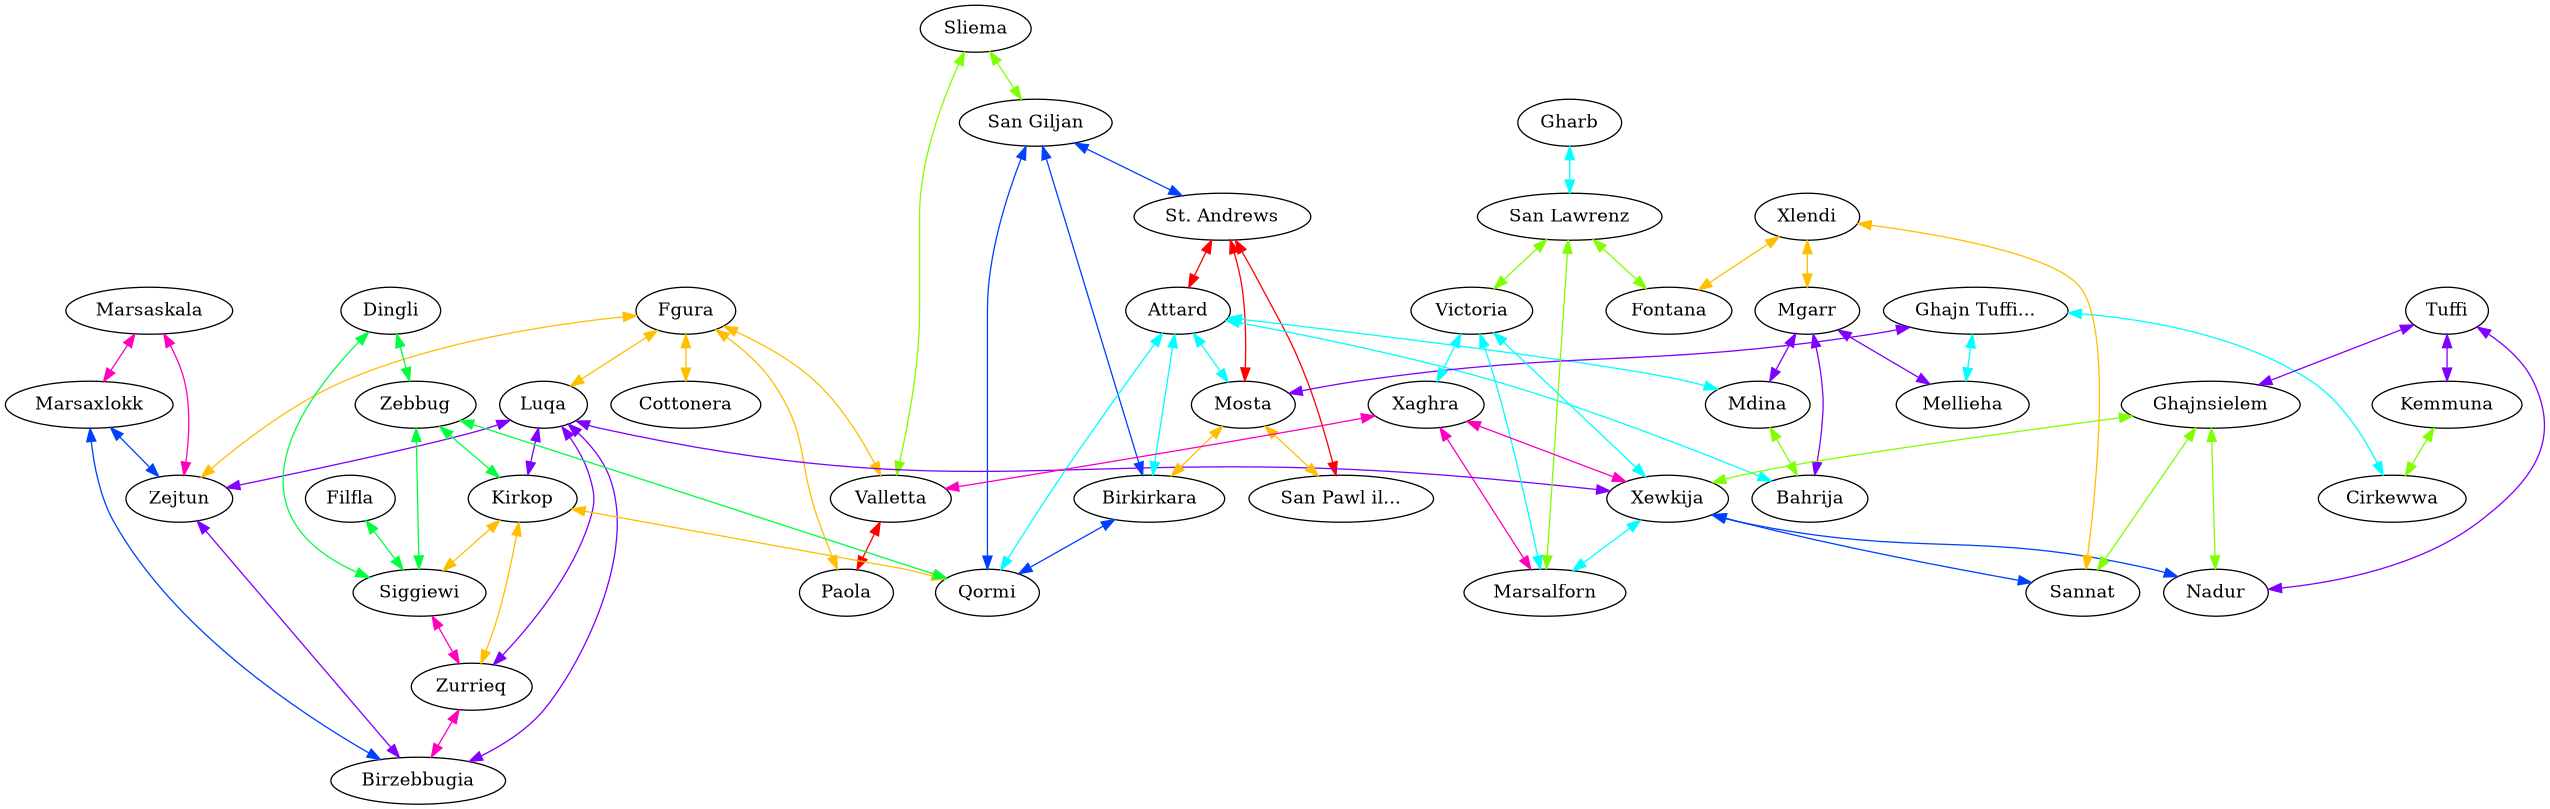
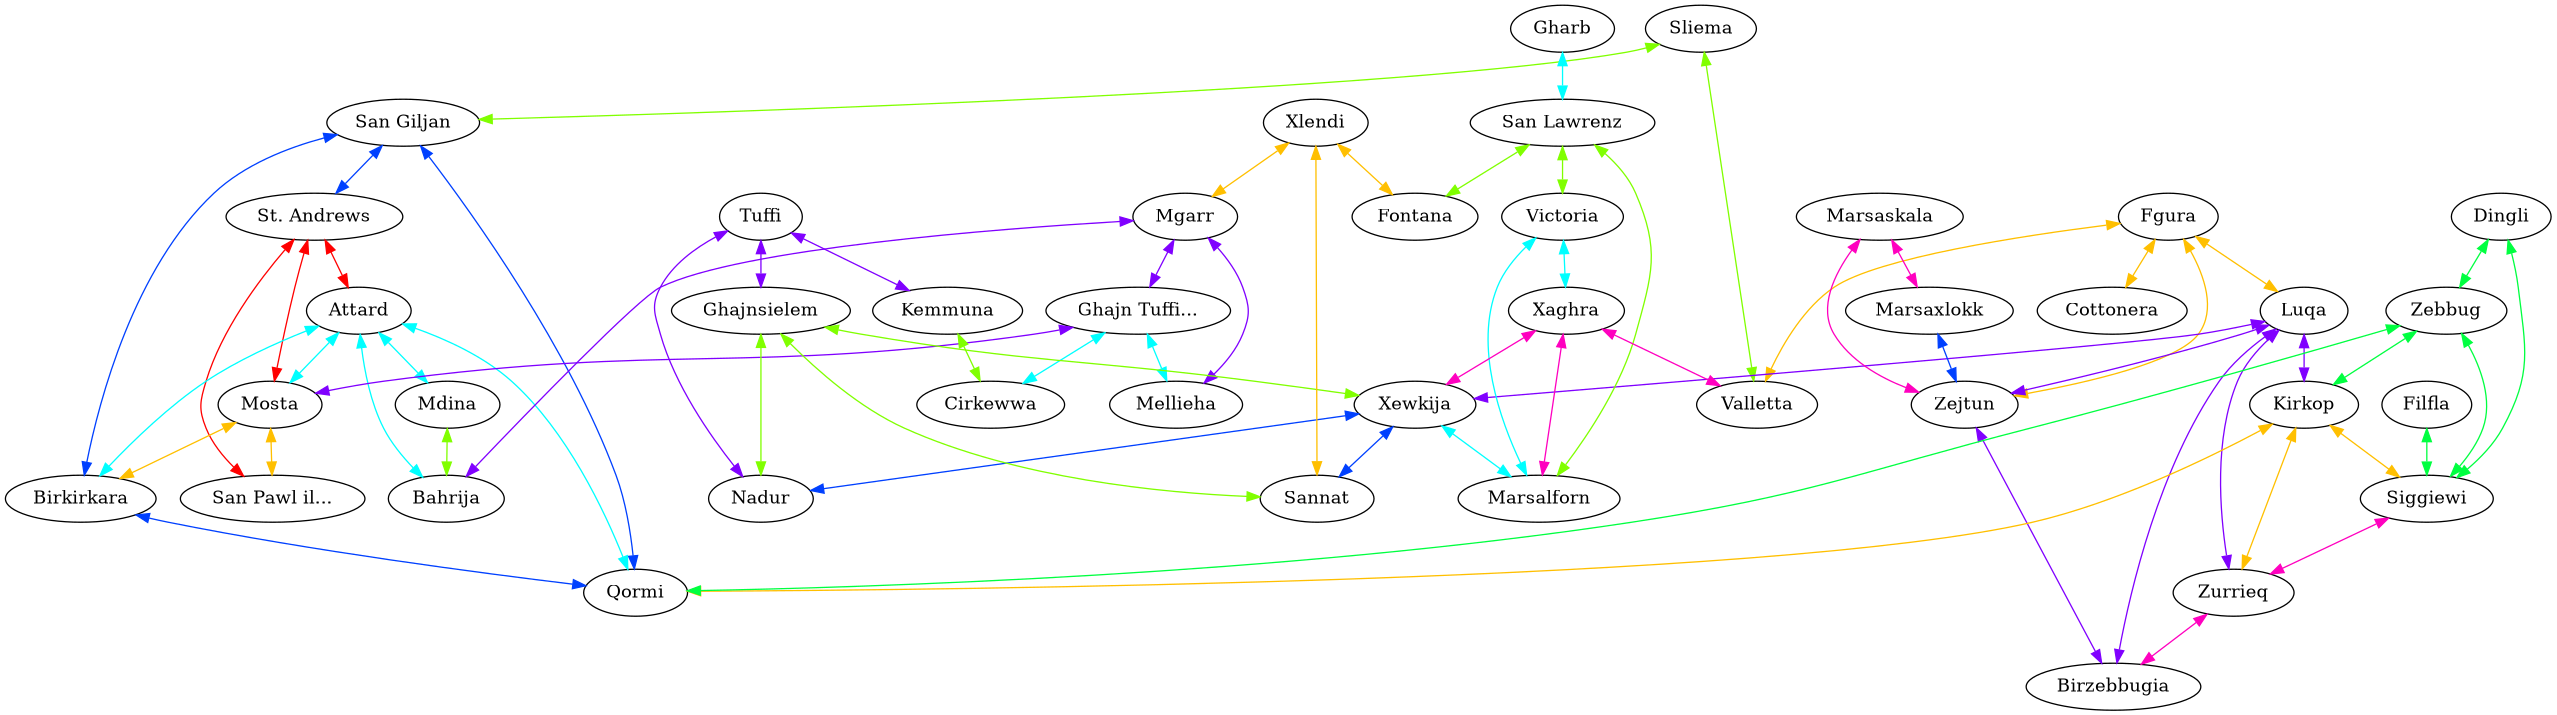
(1783, 358) -> (1162, 263)
(1586, 420) -> none
(846, 593) -> none
(196, 625) -> none
